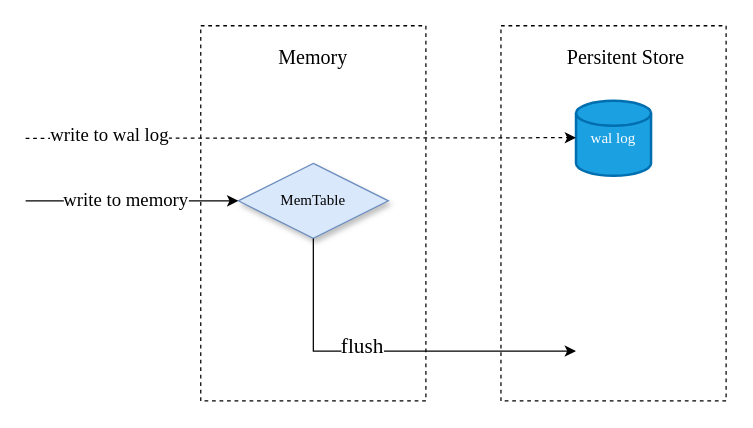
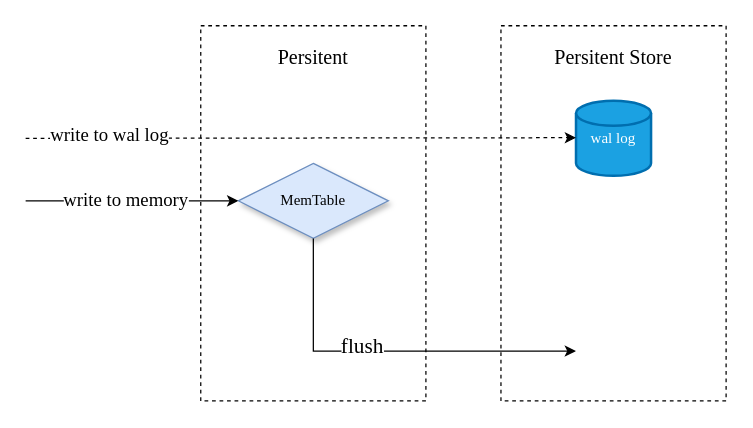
(313, 57) -> (313, 57)
(626, 57) -> (613, 57)
